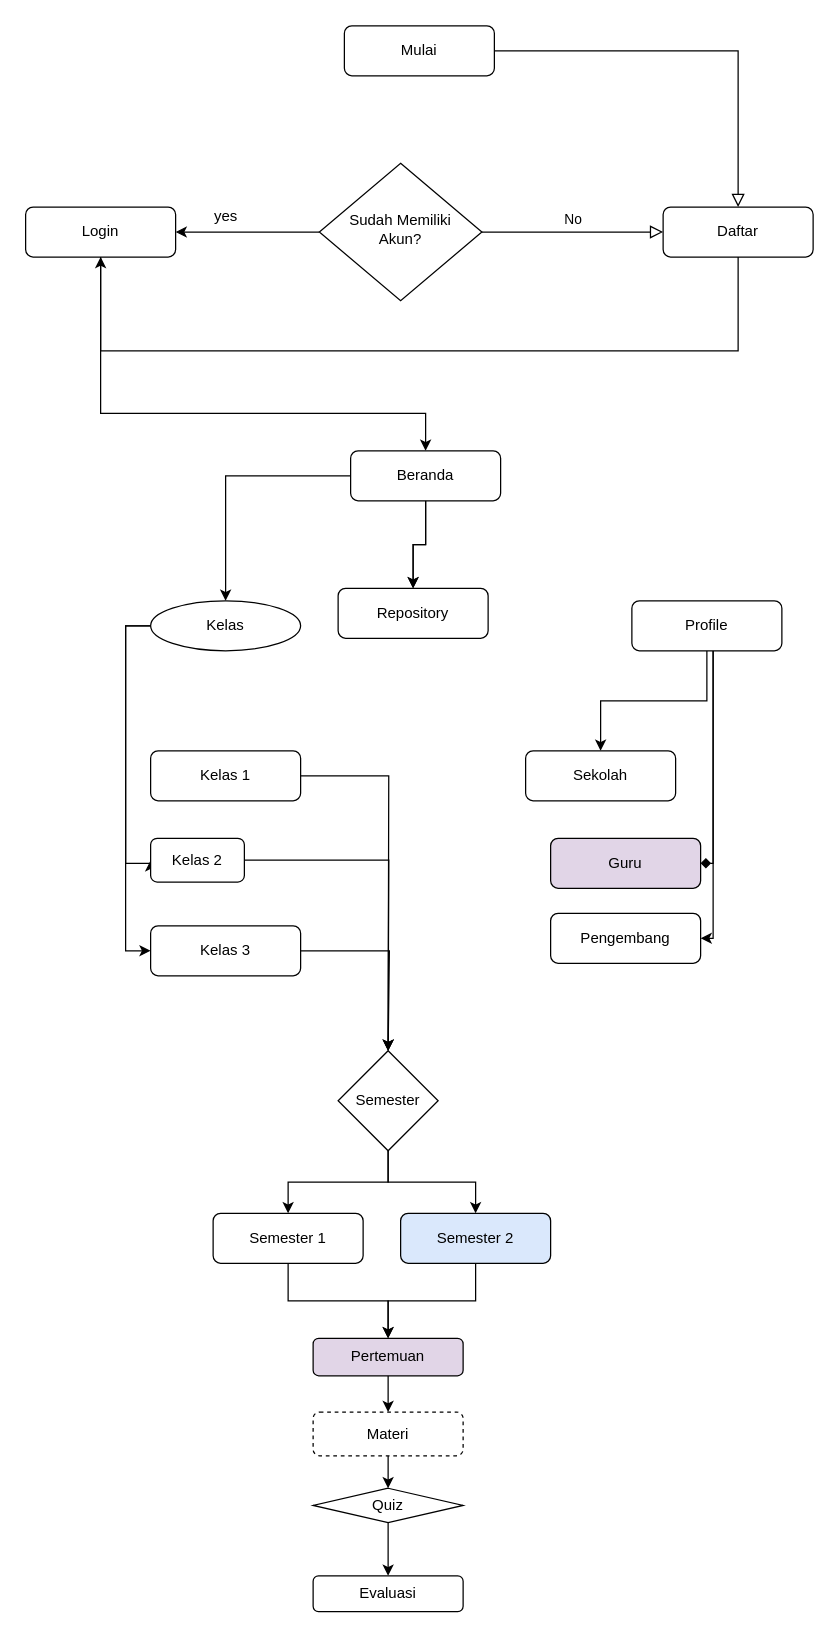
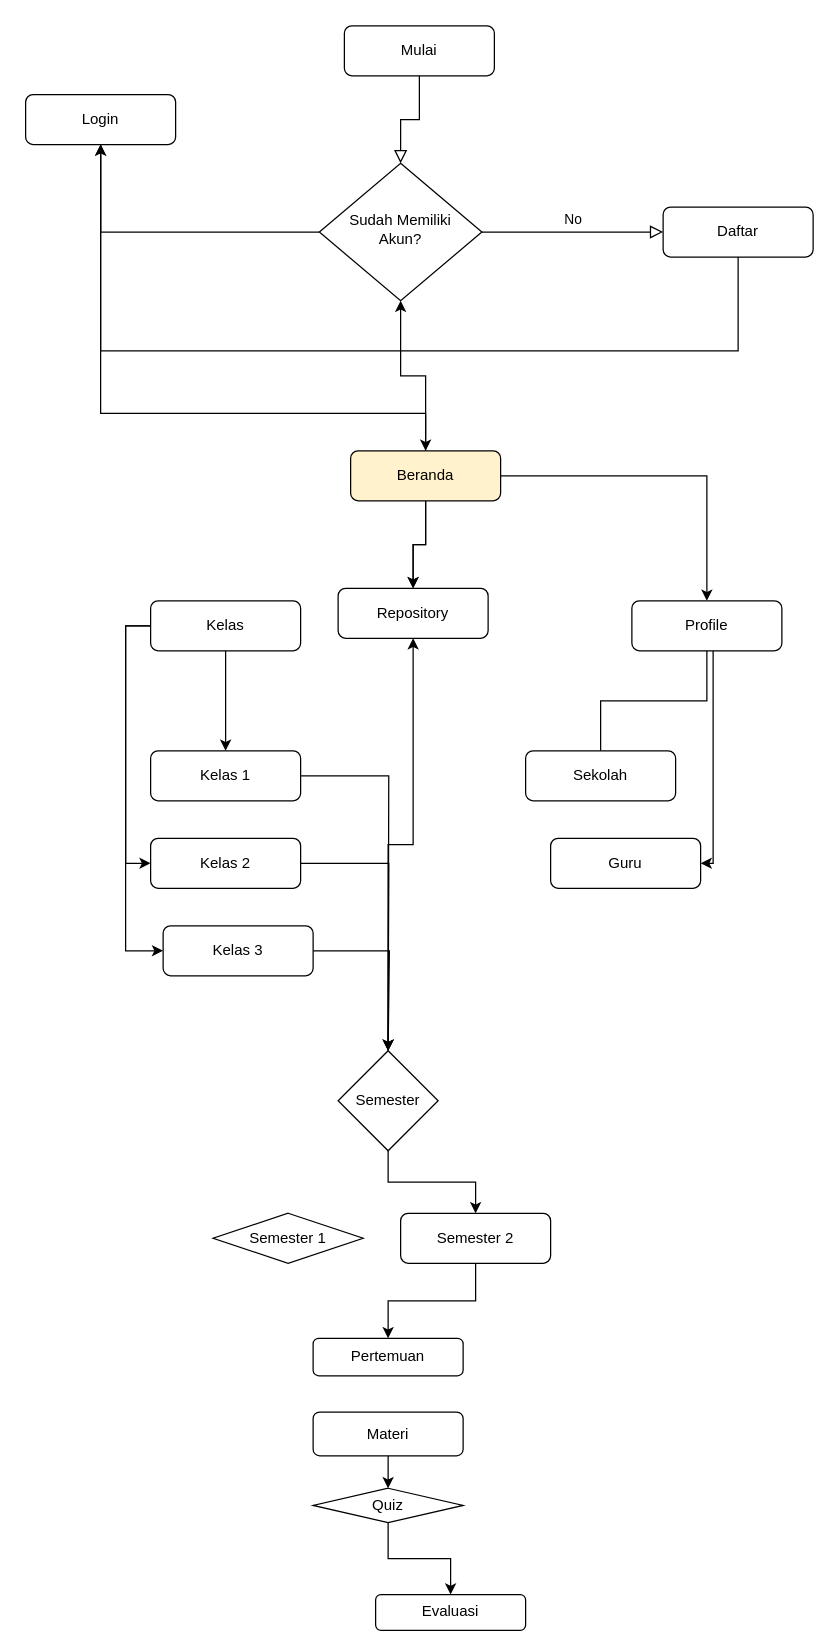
(688, 51) -> (416, 119)
(226, 217) -> none
(101, 232) -> (101, 119)
(230, 476) -> (401, 373)
(426, 476) -> (426, 476)
none -> (662, 476)
(226, 626) -> (226, 626)
none -> (226, 697)
(601, 741) -> (601, 744)
(198, 860) -> (226, 863)
(626, 863) -> (626, 863)
(710, 863) -> (710, 863)
(713, 903) -> none
(626, 938) -> none
(226, 951) -> (238, 951)
(326, 1182) -> (413, 756)
(288, 1238) -> (288, 1238)
(476, 1238) -> (476, 1238)
(318, 1301) -> none
(388, 1357) -> (388, 1357)
(388, 1399) -> none
(388, 1434) -> (388, 1434)
(388, 1594) -> (451, 1612)
